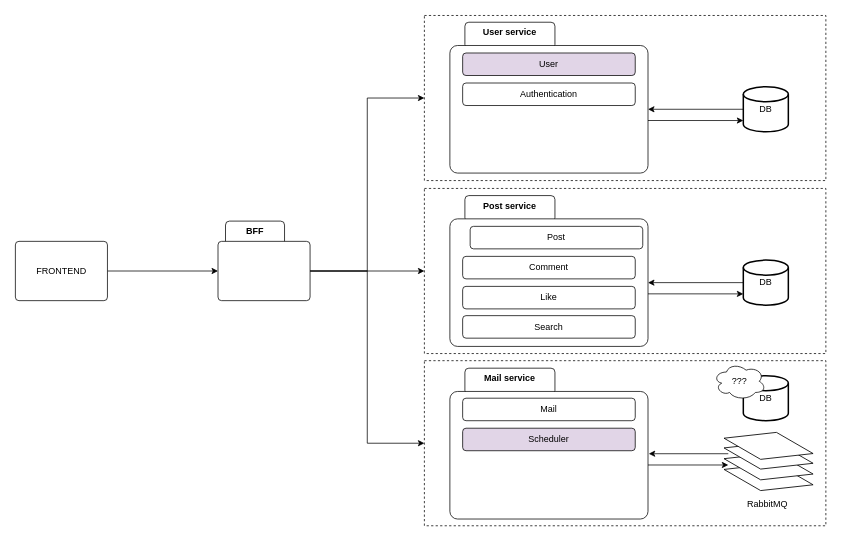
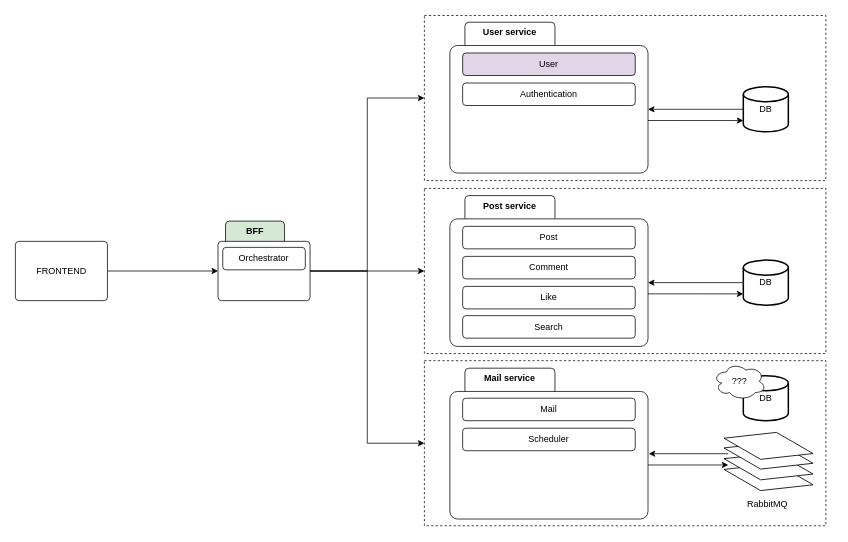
(255, 234) -> (255, 234)
(556, 237) -> (549, 237)
none -> (264, 258)
(549, 439) -> (549, 439)
